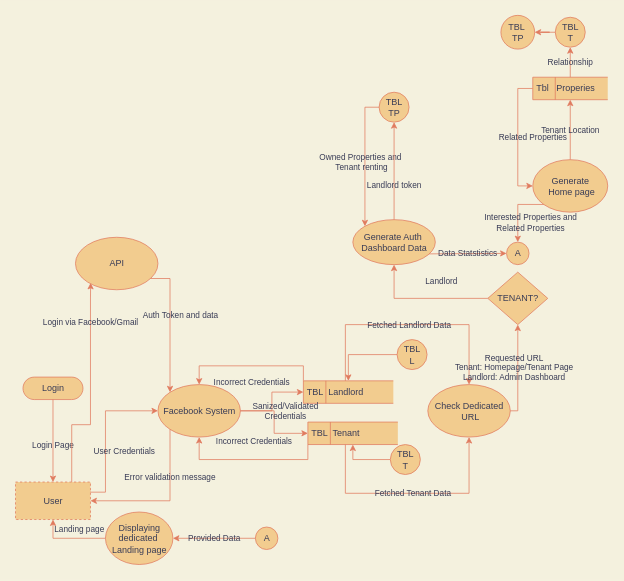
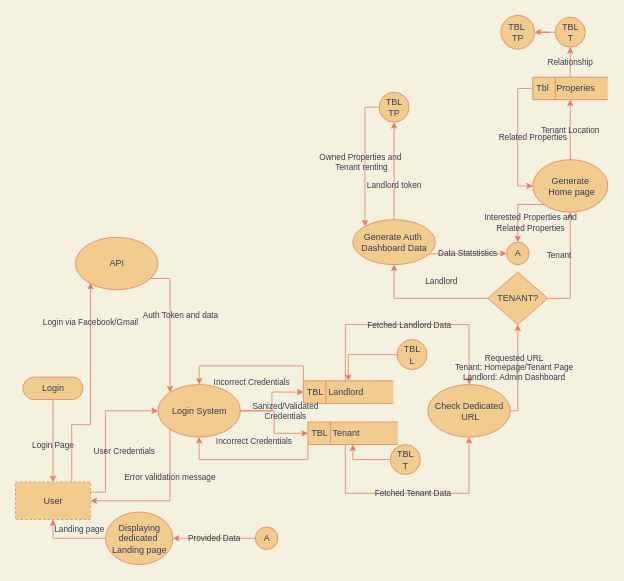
none -> (560, 299)
(200, 411) -> (200, 411)
